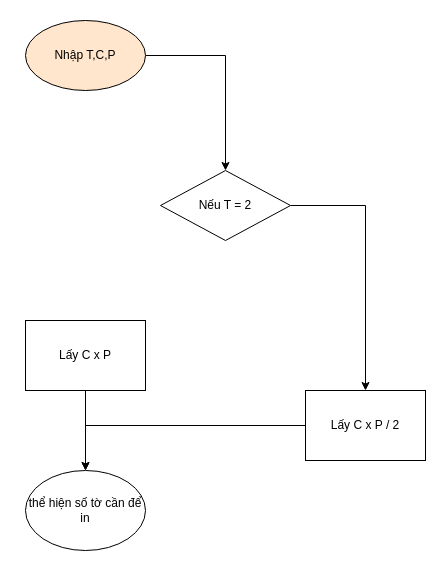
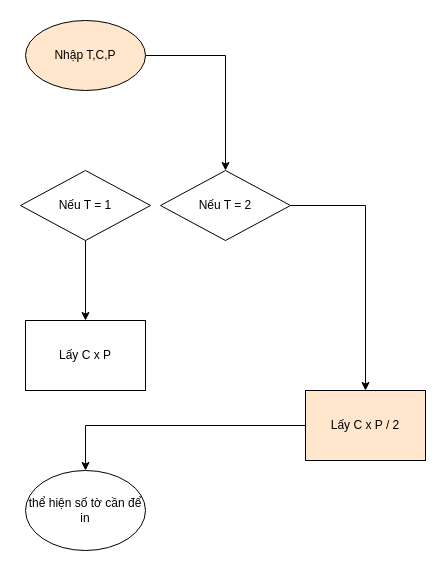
none -> (86, 206)
none -> (86, 277)
(86, 407) -> none
(366, 426) -> (366, 426)
